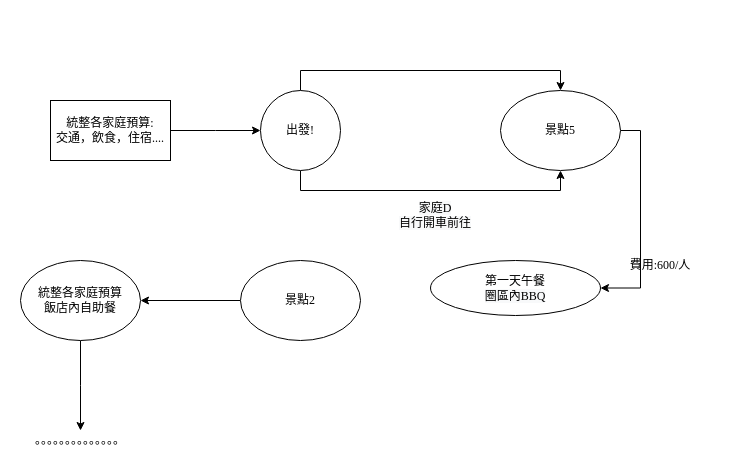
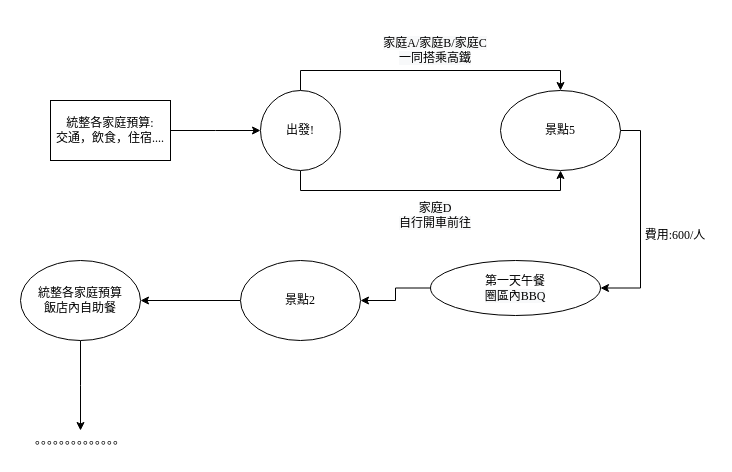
none -> (436, 51)
(661, 266) -> (676, 236)
none -> (396, 290)
